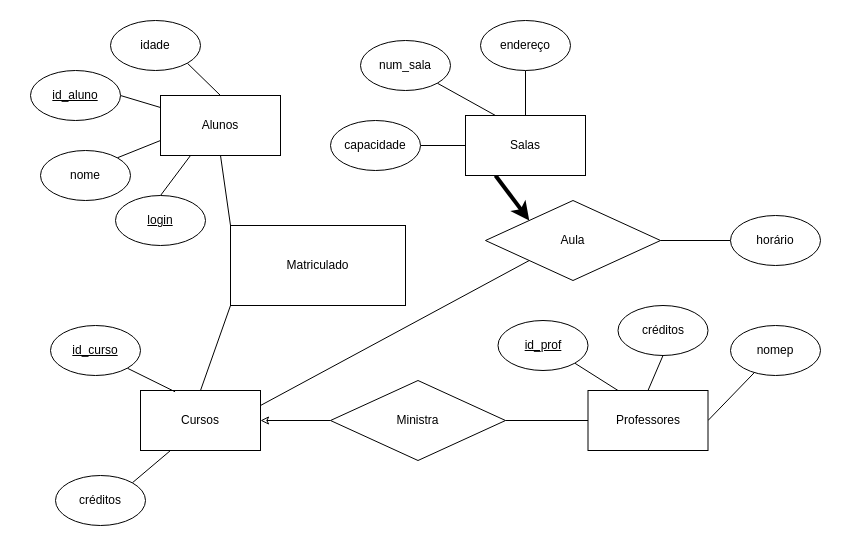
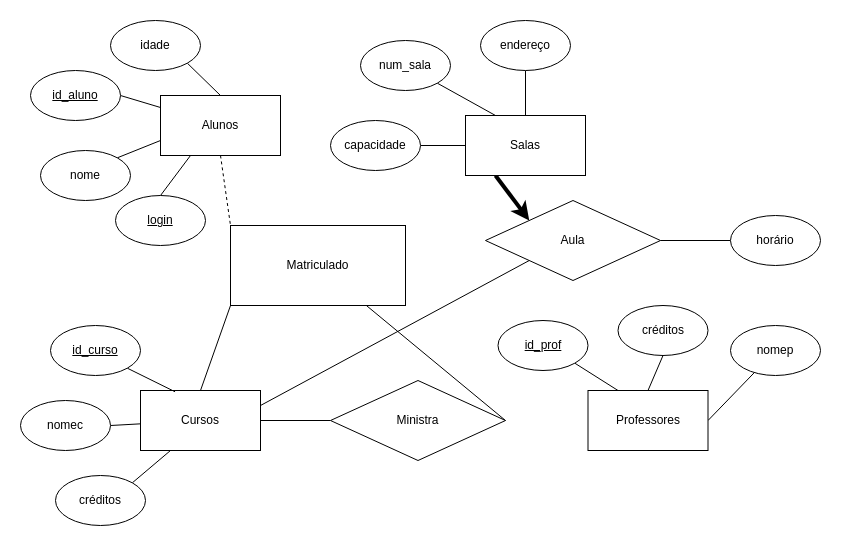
(226, 192) -> (226, 192)
(268, 421) -> (266, 421)
(547, 421) -> (436, 363)
none -> (126, 425)
none -> (66, 426)
